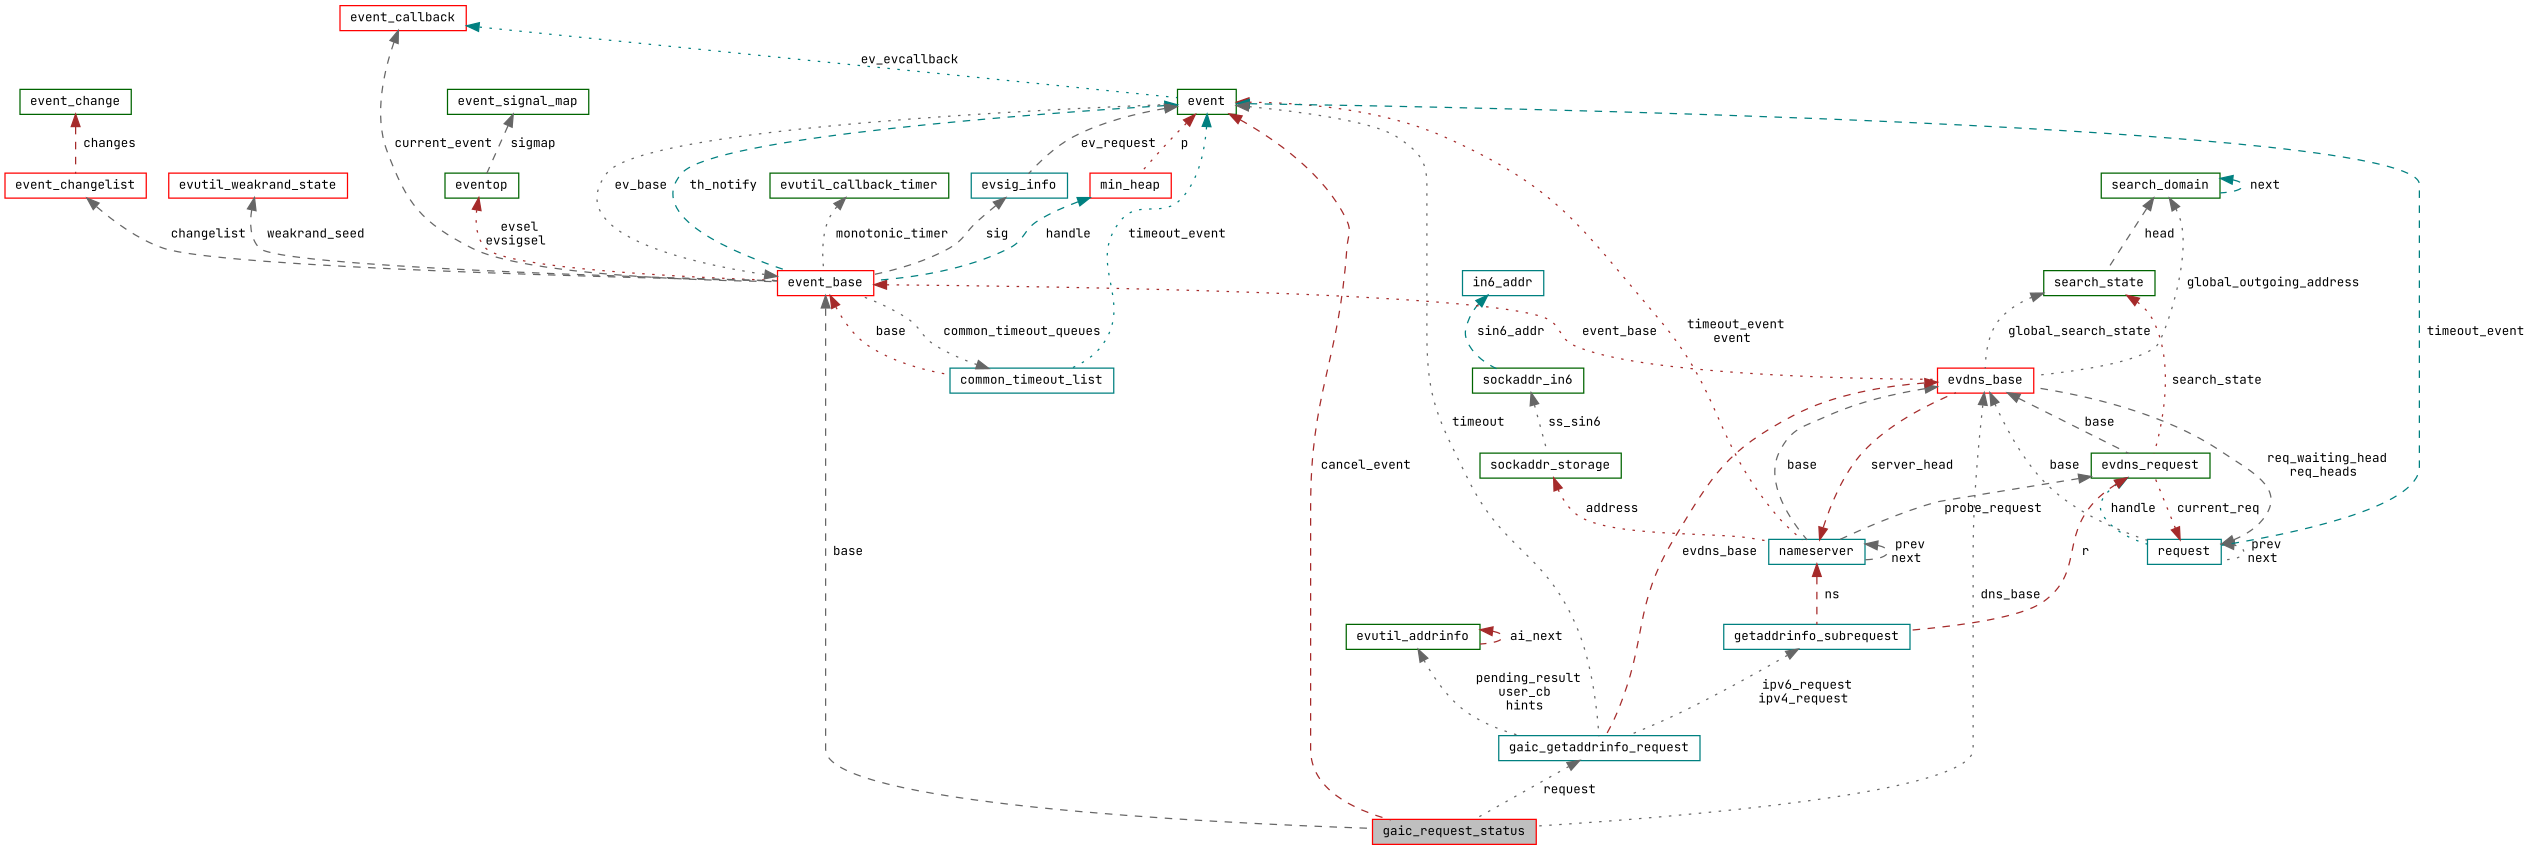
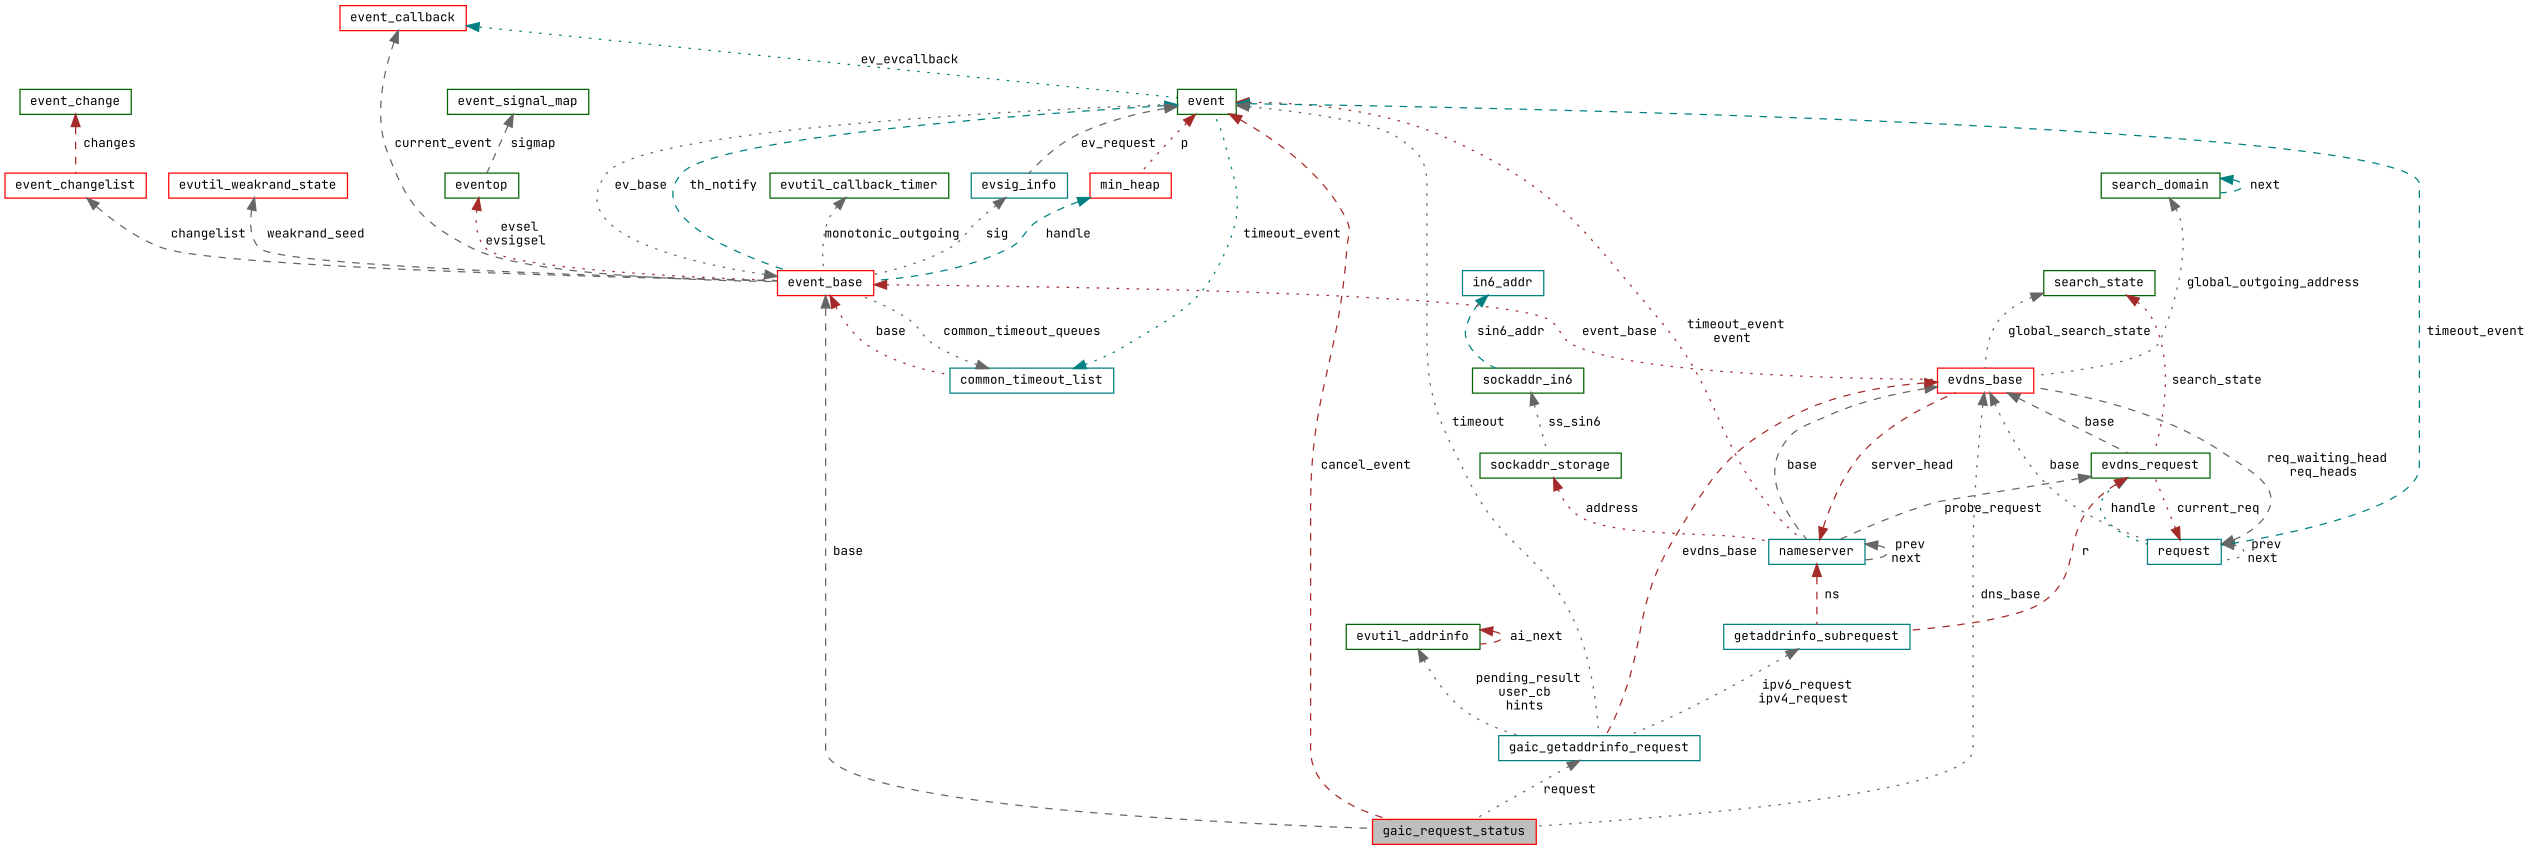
(1114, 232) -> (1216, 270)
(889, 234) -> (889, 234)
(2126, 240) -> none
(942, 252) -> (942, 252)
